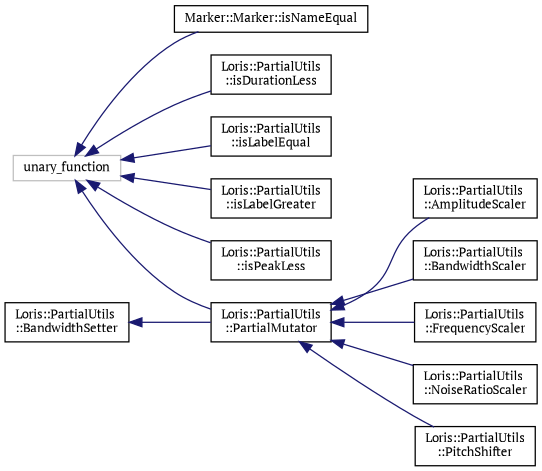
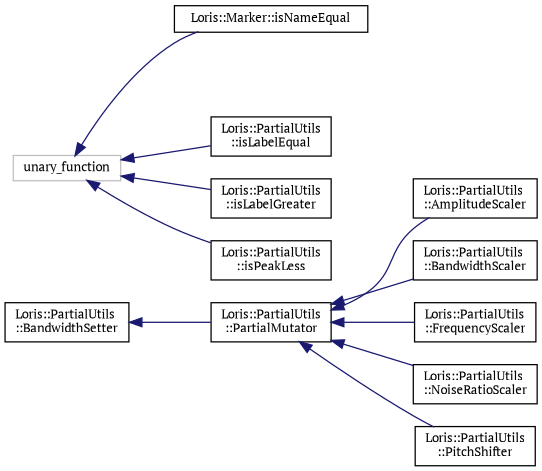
(271, 19) -> (271, 19)
(271, 75) -> none
(137, 261) -> none
